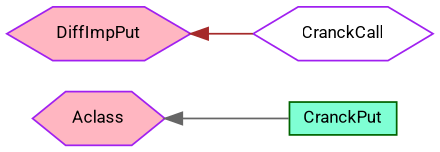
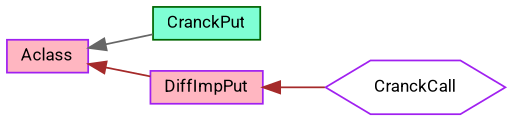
(99, 34) -> (207, 87)
none -> (128, 72)
(99, 118) -> (48, 56)
